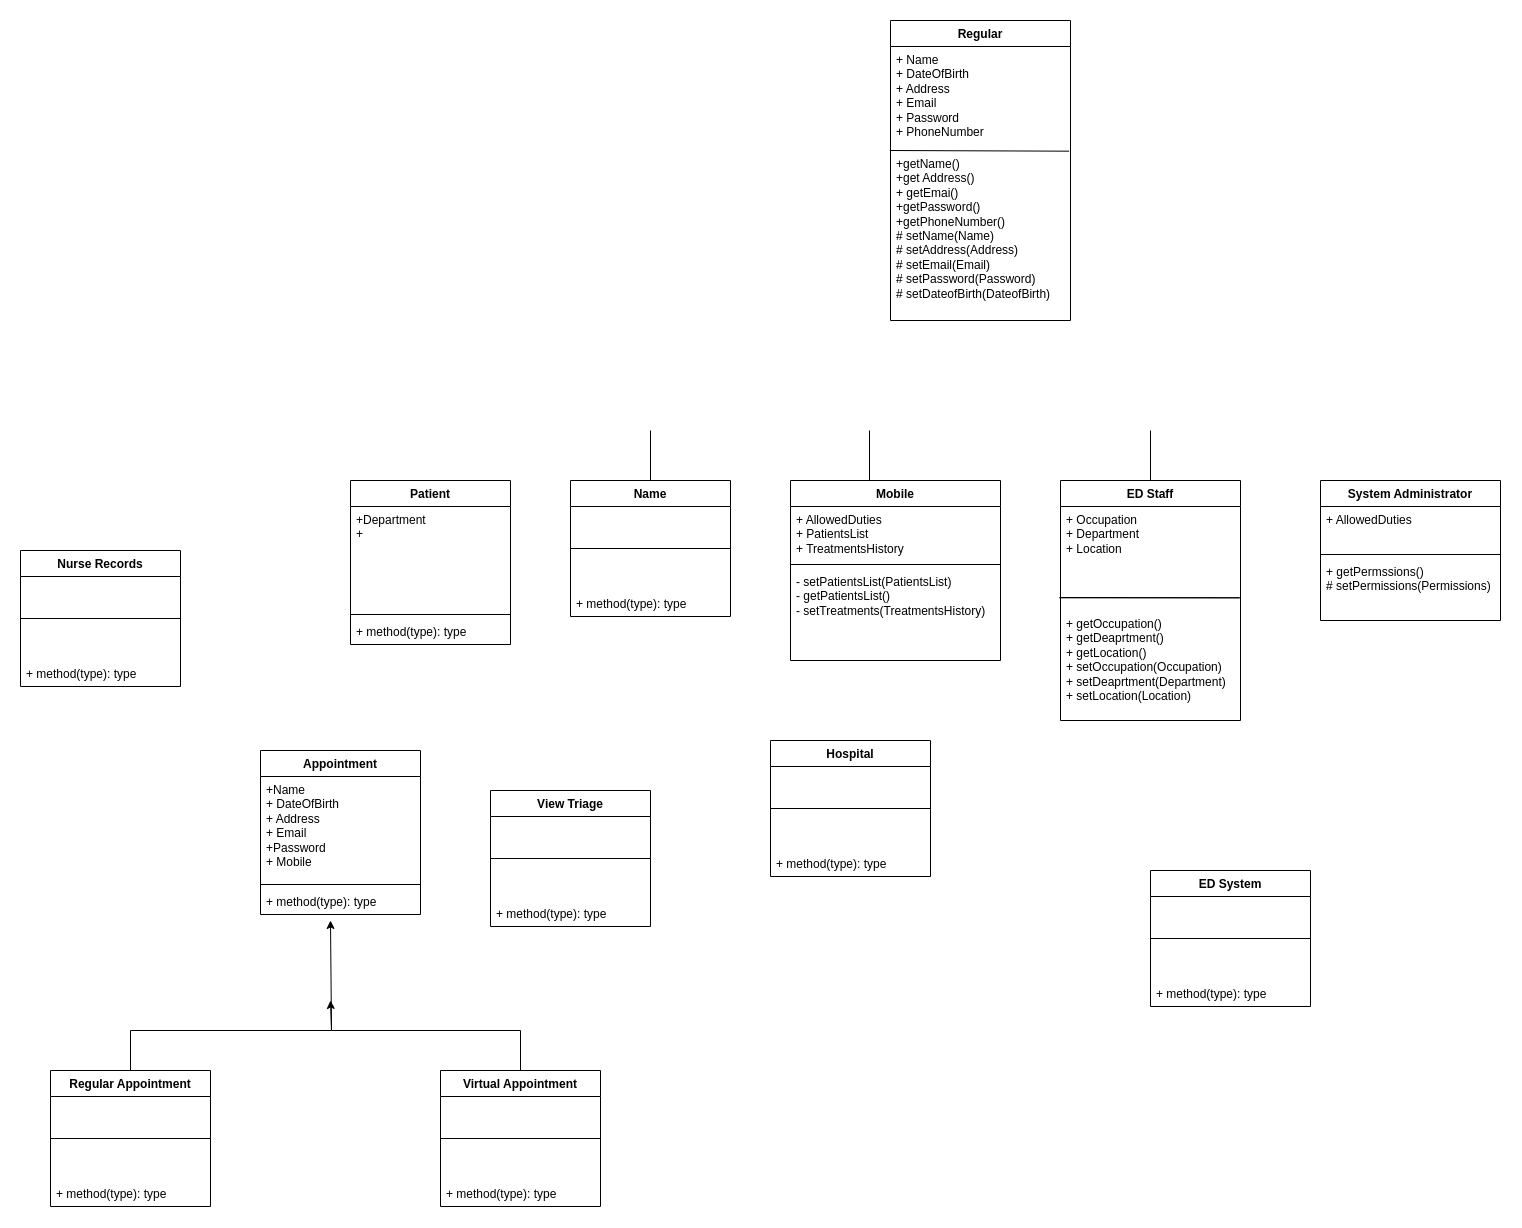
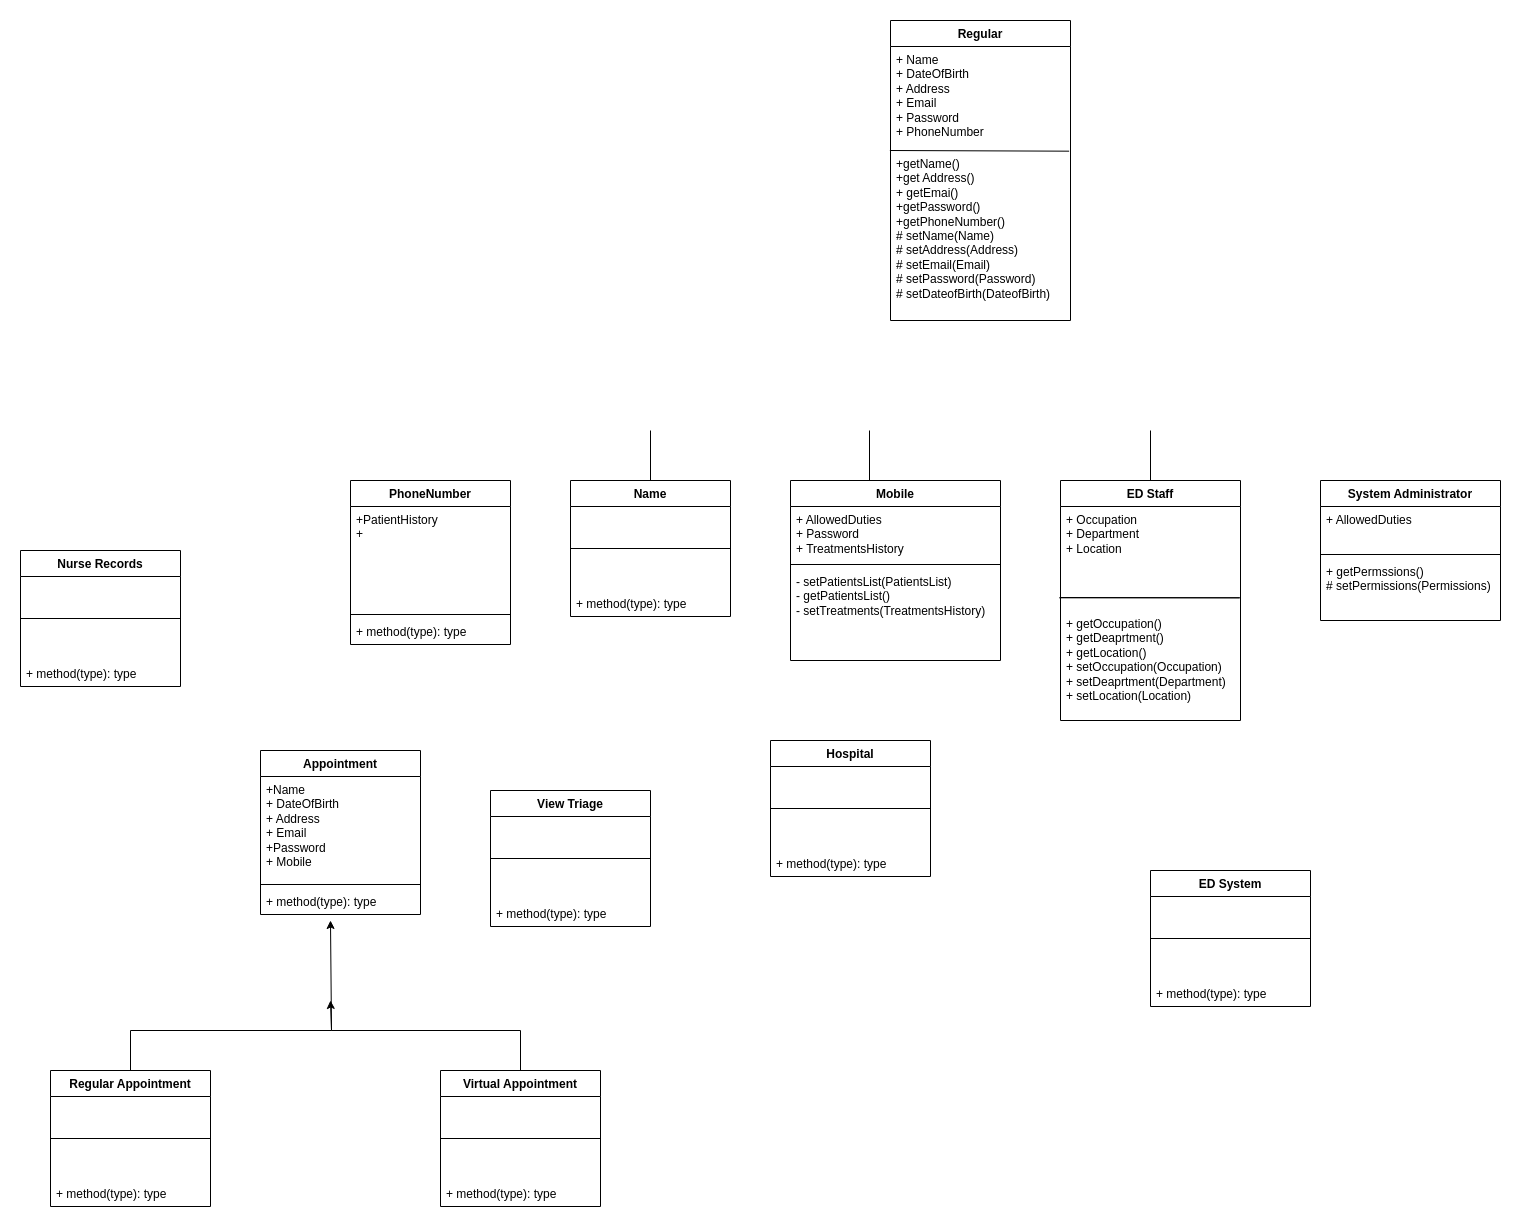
(431, 495) -> (431, 495)
(393, 528) -> (404, 528)
(857, 535) -> (857, 535)
